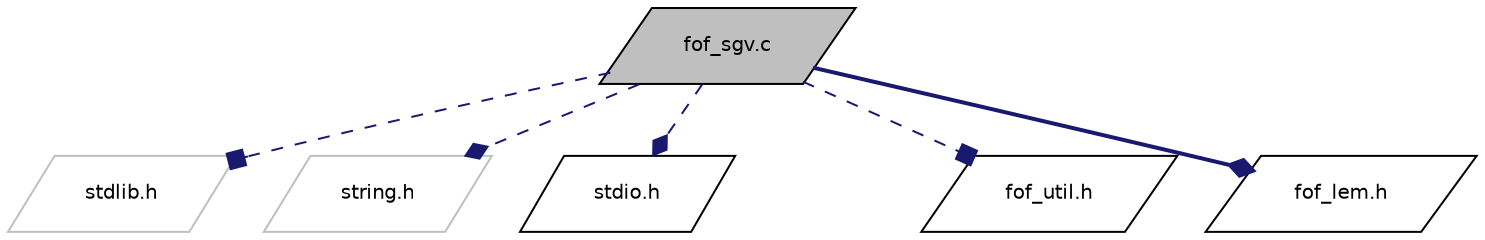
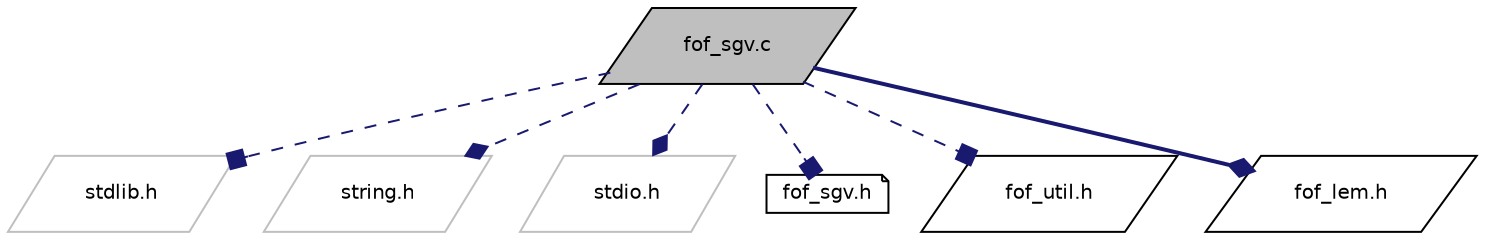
(628, 194) -> (628, 194)
none -> (827, 194)
